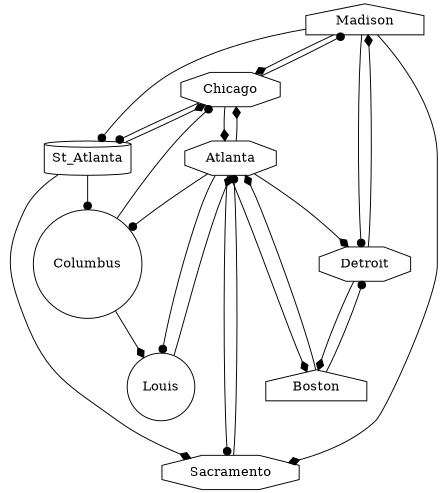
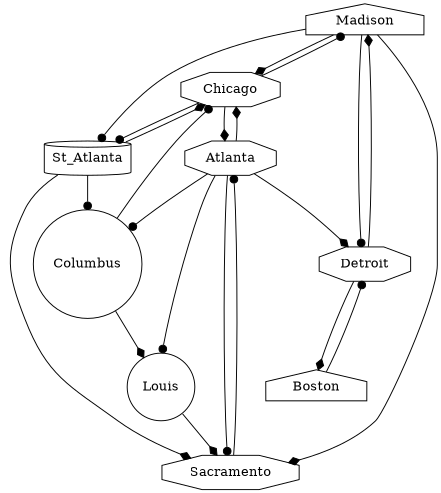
(266, 268) -> none
(198, 270) -> (196, 430)
(286, 277) -> none
